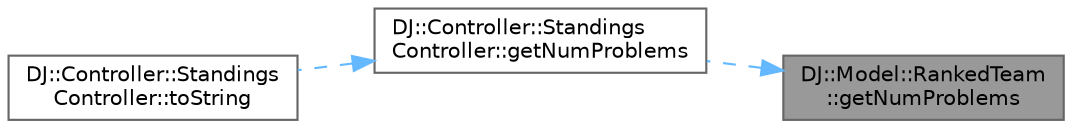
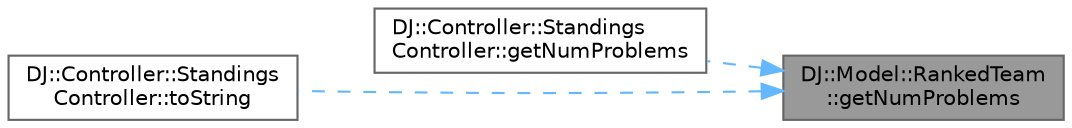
(325, 67) -> (530, 93)
